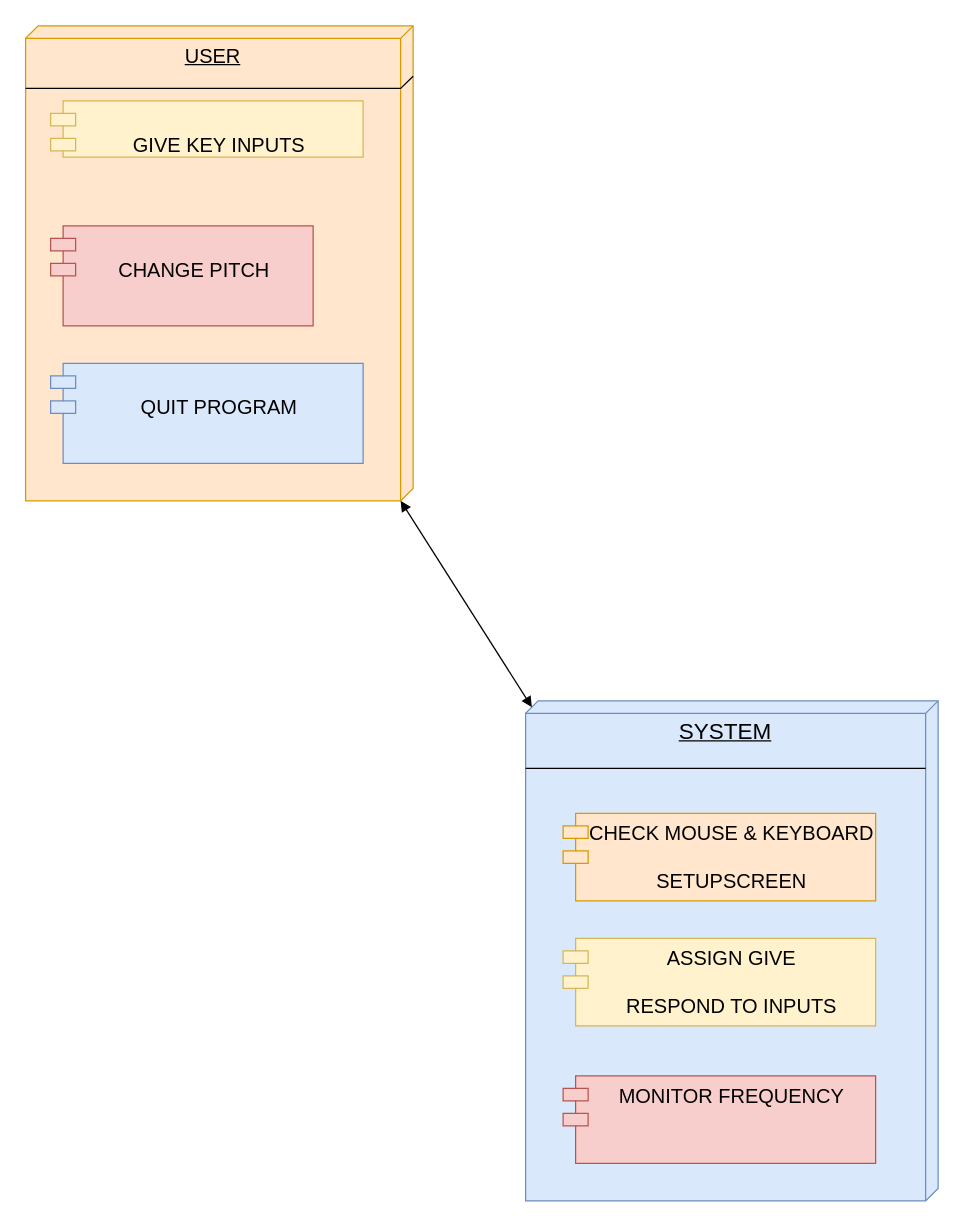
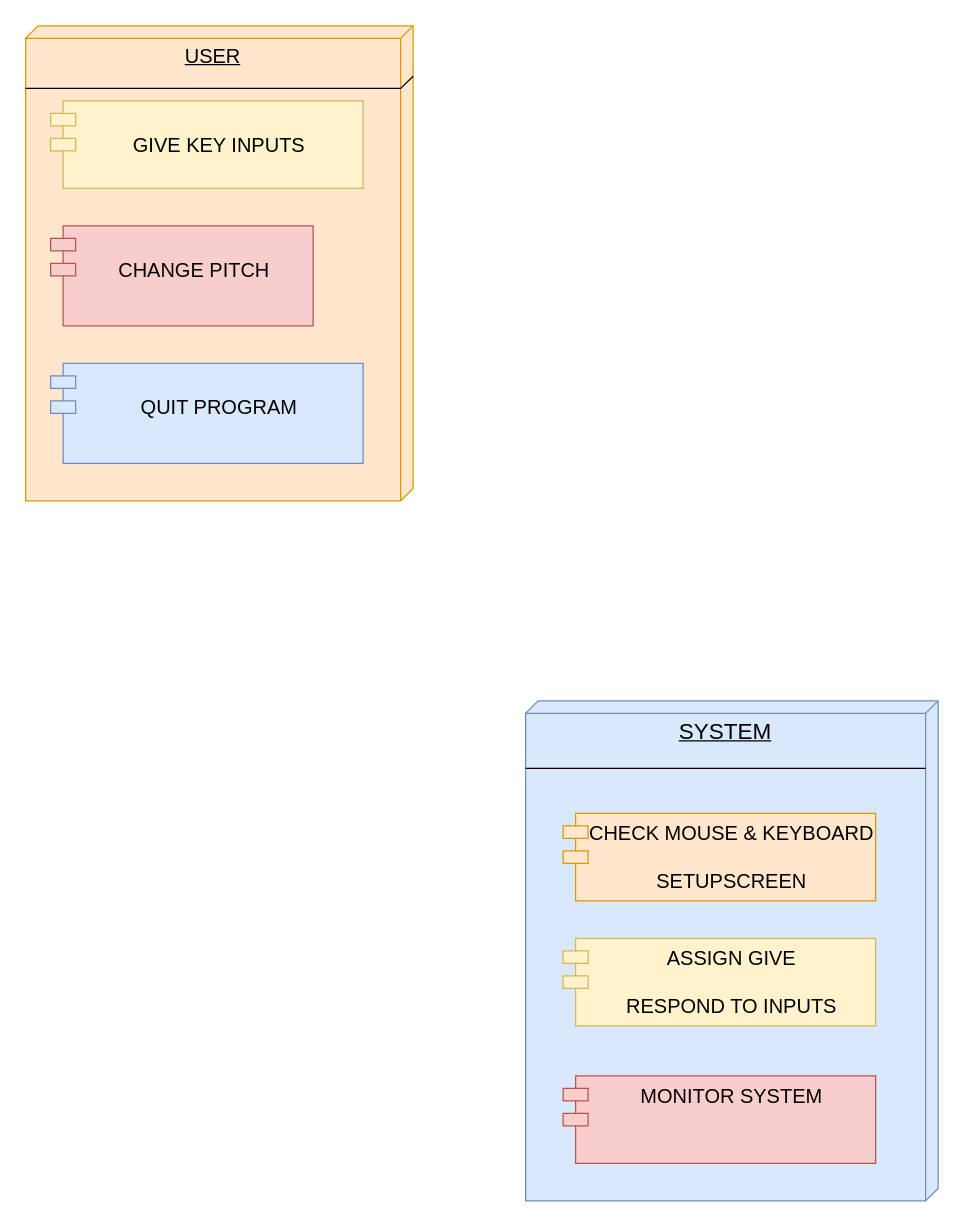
(207, 129) -> (207, 144)
(466, 604) -> none
(732, 1093) -> (732, 1093)
